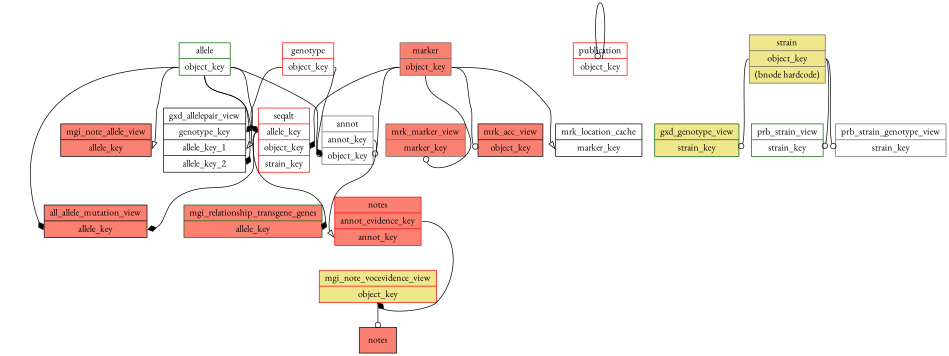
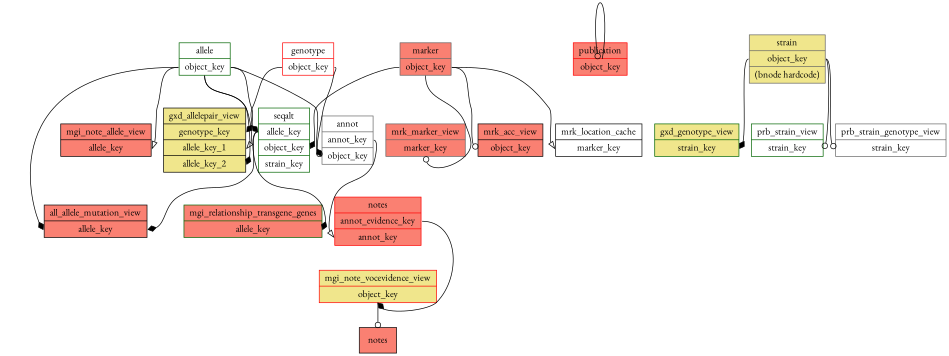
(600, 59) -> (600, 59)
(744, 101) -> (744, 101)
(380, 105) -> none
(205, 140) -> (205, 140)
(284, 140) -> (284, 140)
